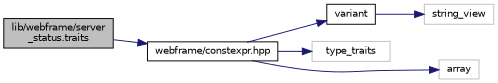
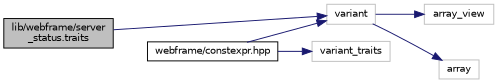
(351, 14) -> (351, 14)
(459, 14) -> (459, 14)
(126, 41) -> (215, 23)
(351, 51) -> (351, 51)
(340, 72) -> (403, 39)
